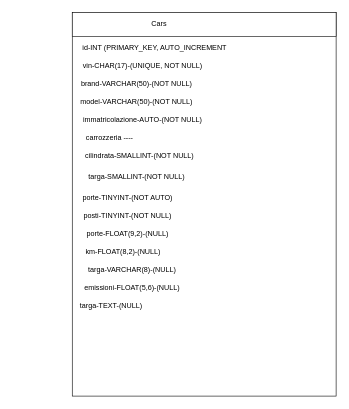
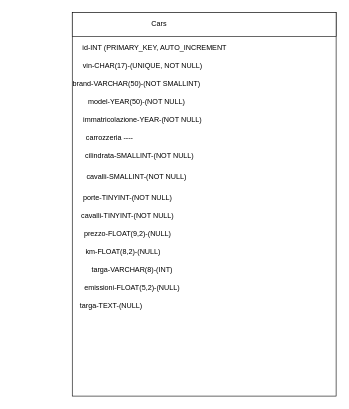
(137, 84) -> (137, 84)
(137, 102) -> (137, 102)
(143, 120) -> (143, 120)
(137, 177) -> (137, 177)
(128, 198) -> (128, 198)
(128, 216) -> (128, 216)
(128, 234) -> (128, 234)
(132, 270) -> (132, 270)
(132, 288) -> (132, 288)
